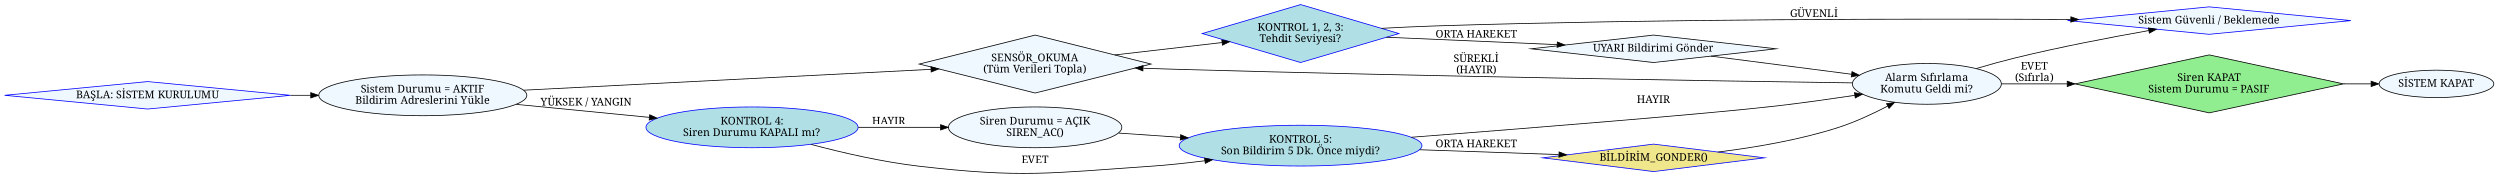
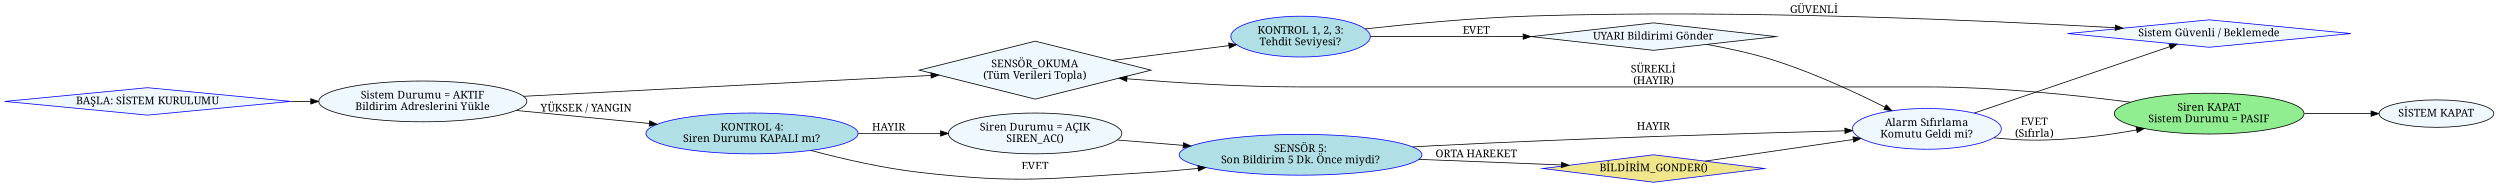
(1301, 34) -> (1301, 37)
(1476, 35) -> (1476, 31)
(1498, 77) -> (1629, 87)
(1927, 84) -> (1927, 129)
(2209, 84) -> (2209, 114)
(1301, 146) -> (1301, 155)
